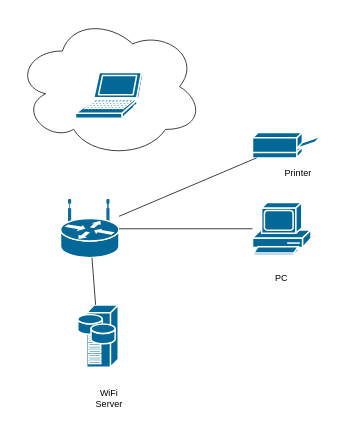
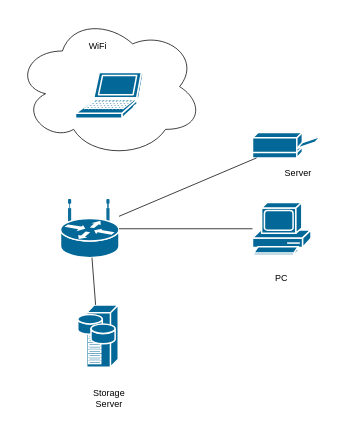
none -> (98, 46)
(298, 174) -> (298, 174)
(109, 399) -> (109, 399)
